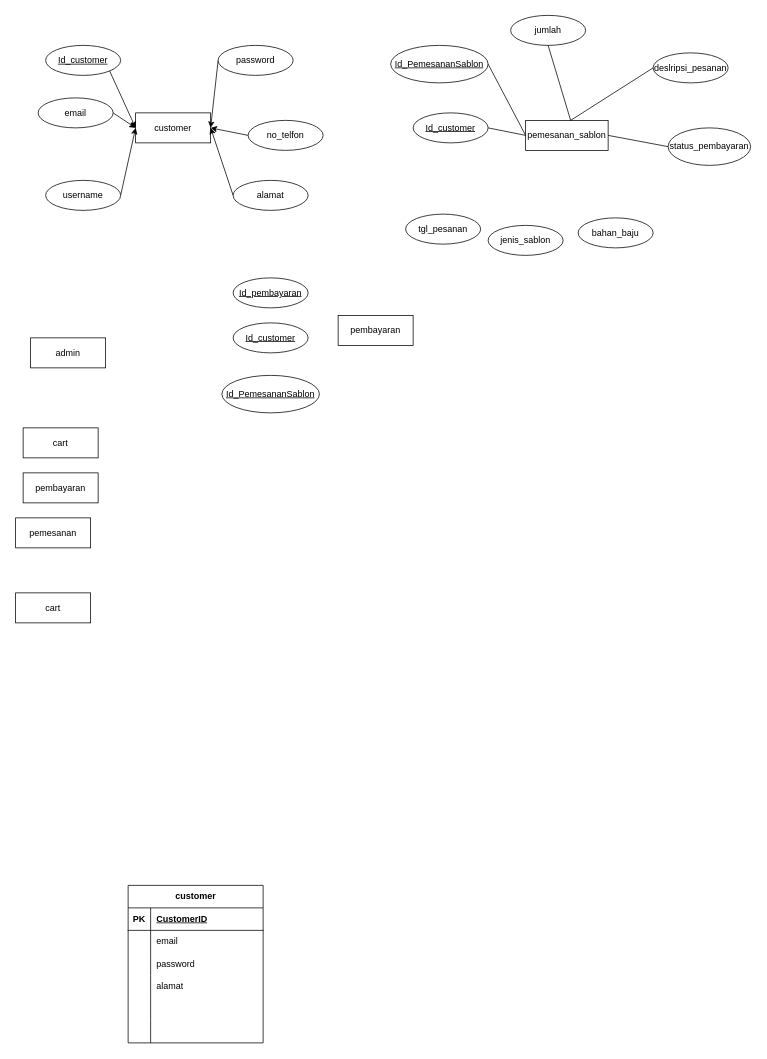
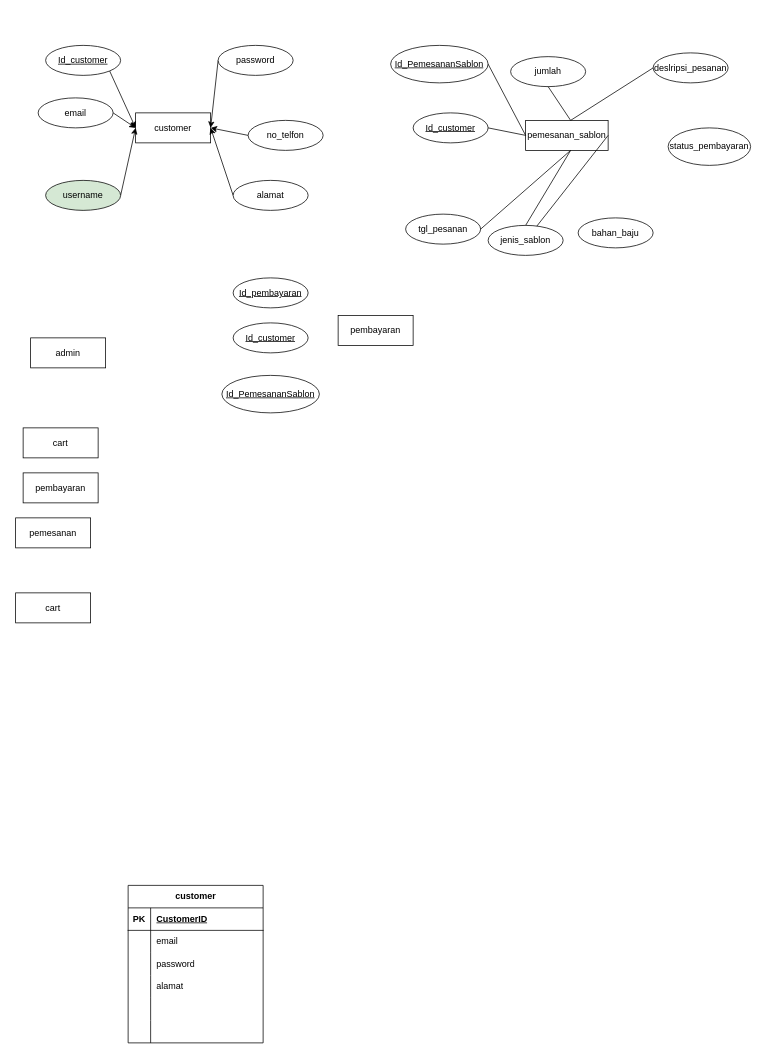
(548, 30) -> (548, 72)
(637, 141) -> (573, 180)
none -> (558, 161)
(83, 195) -> (83, 195)
